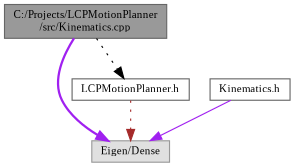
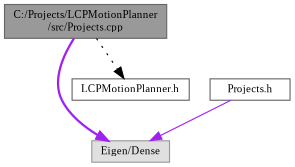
(86, 21) -> (86, 21)
(250, 90) -> (250, 90)
(131, 115) -> none
